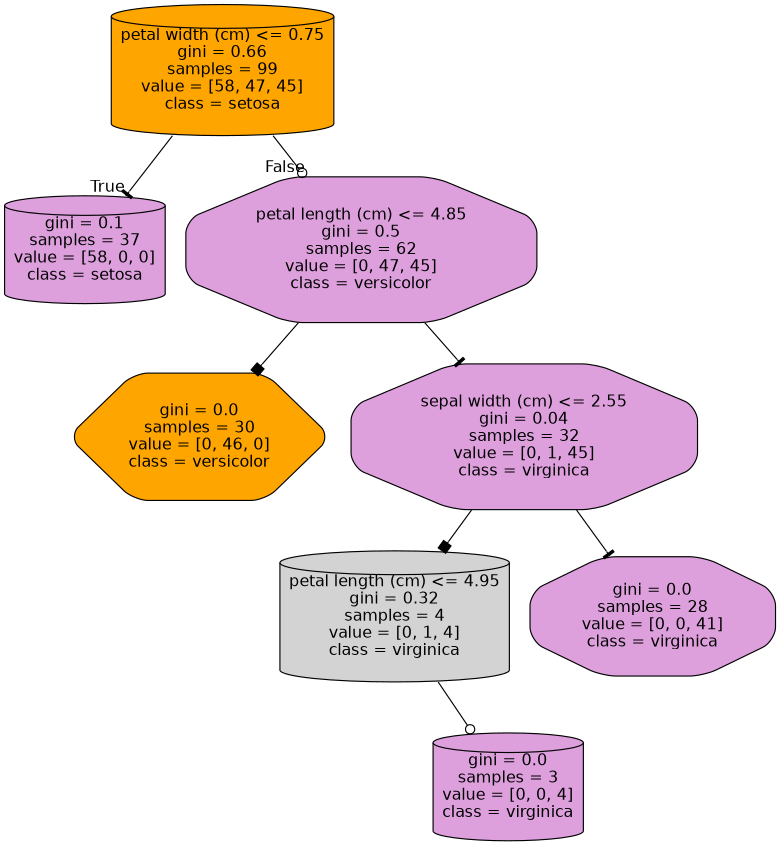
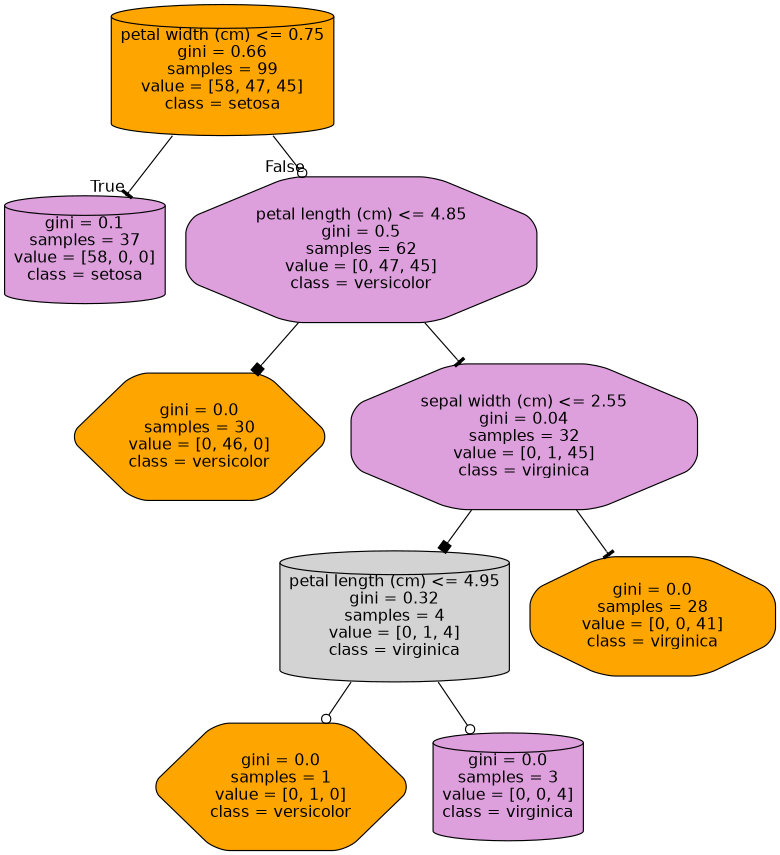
(653, 616) -> (653, 616)
none -> (281, 787)
